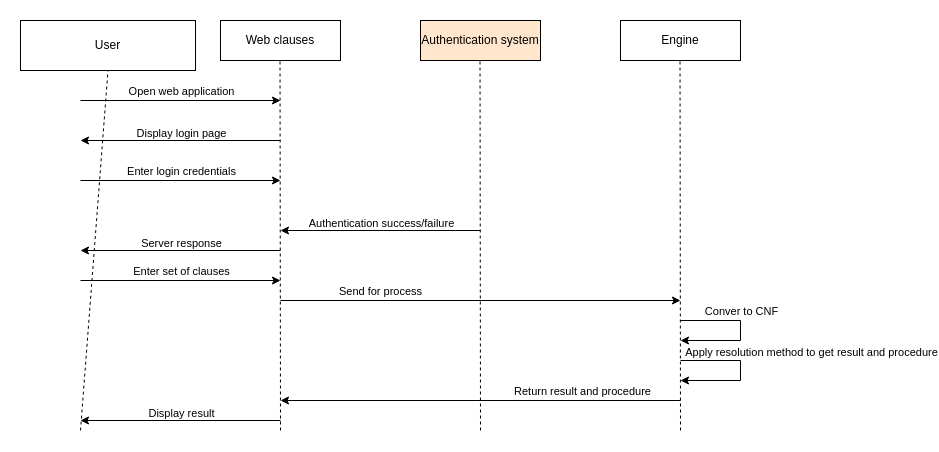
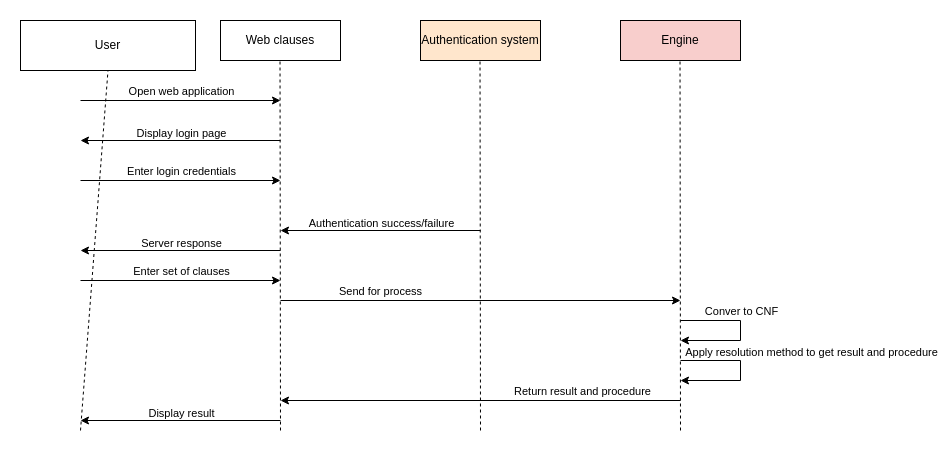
(681, 41) -> (681, 41)
